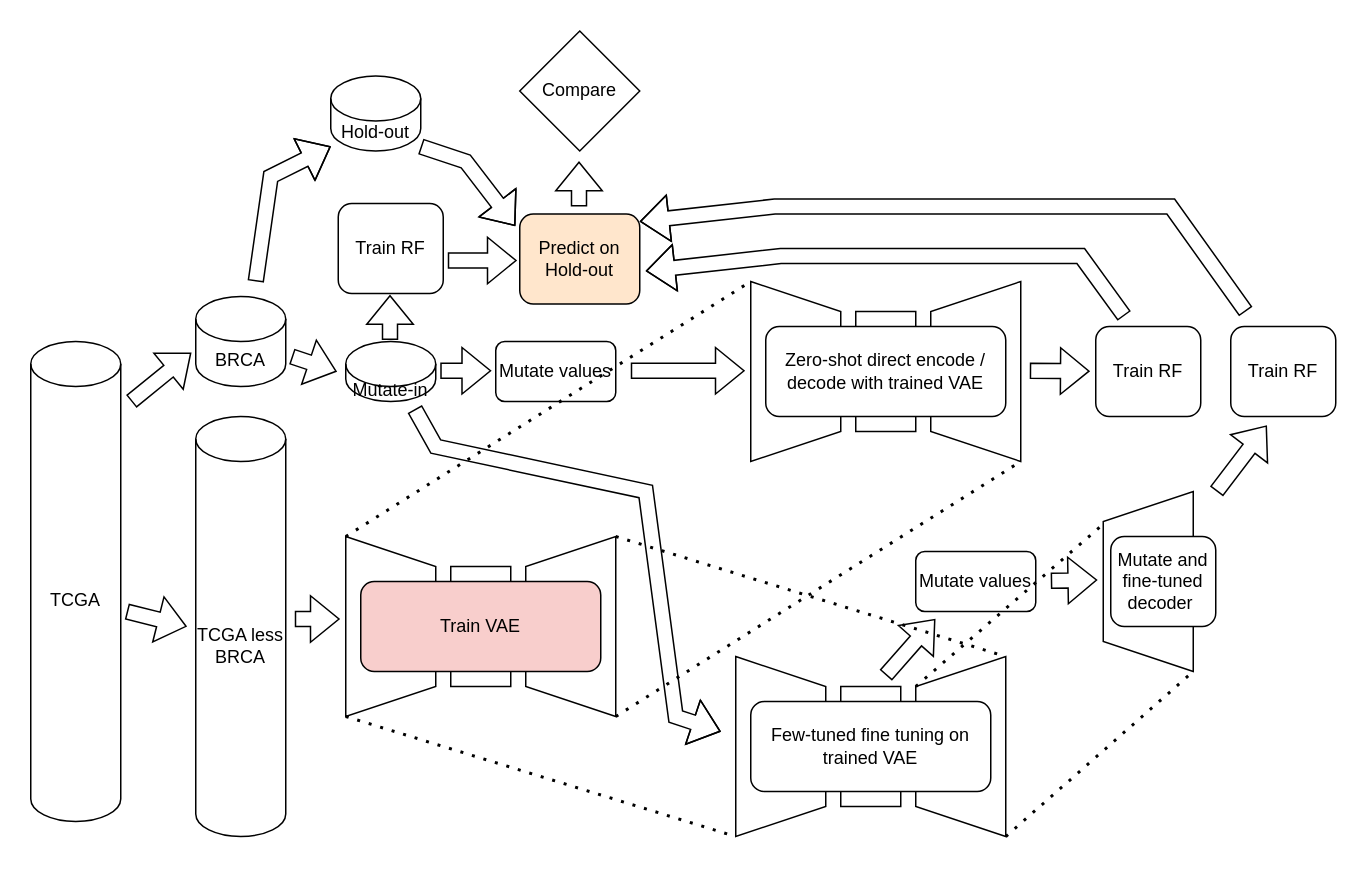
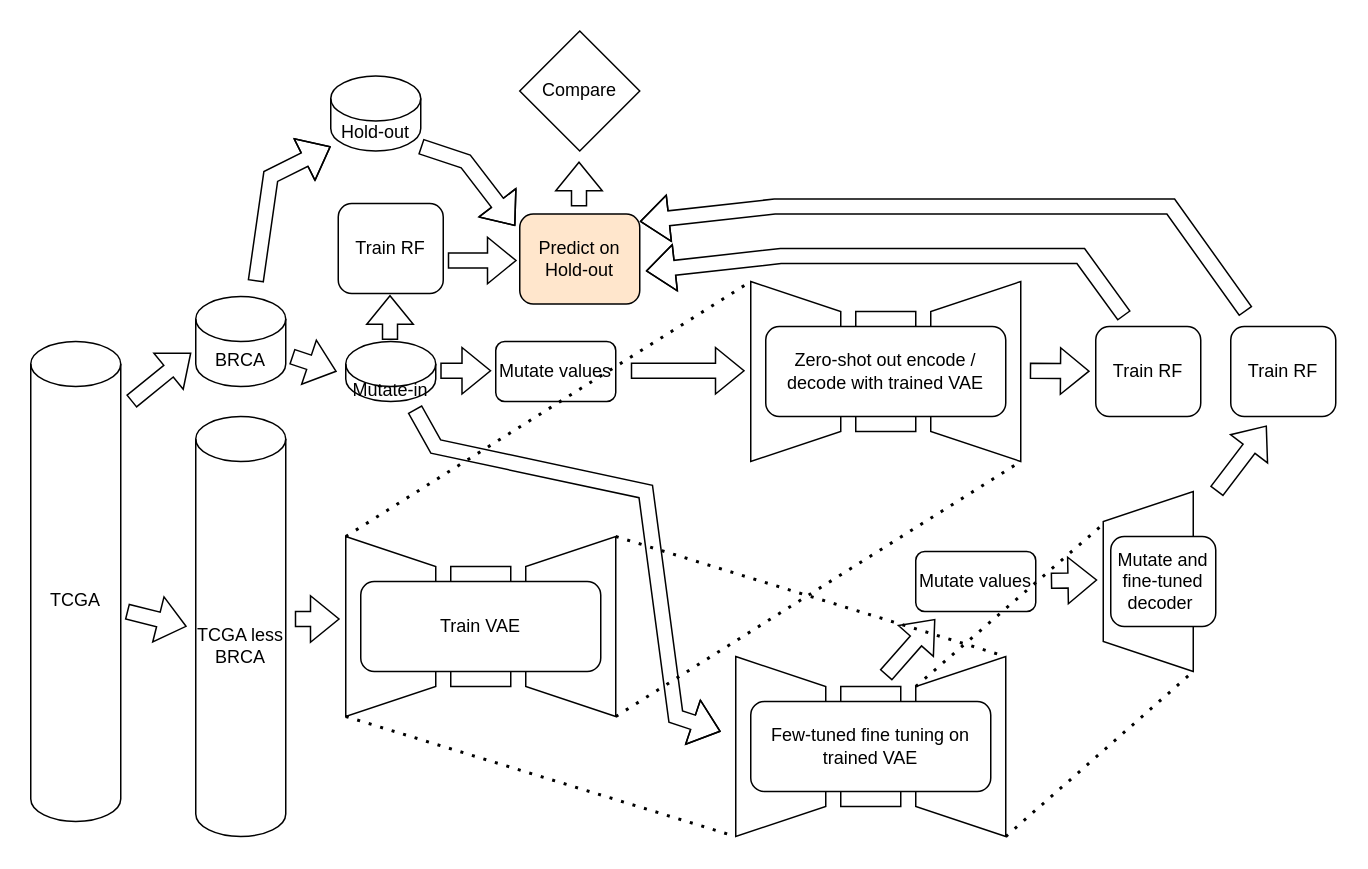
(886, 371) -> (886, 371)
(481, 626) -> (481, 626)
